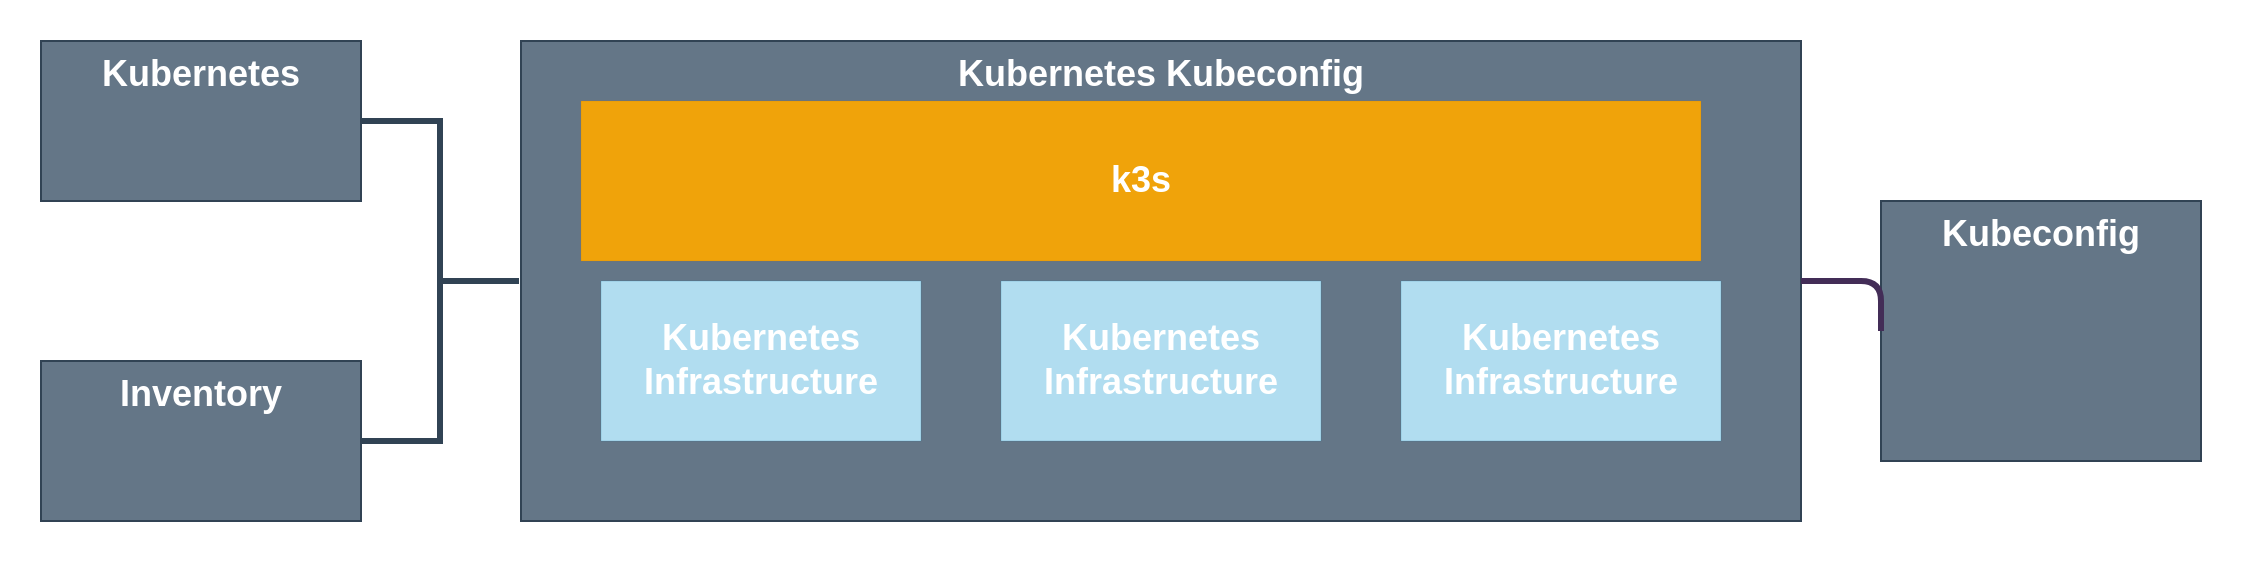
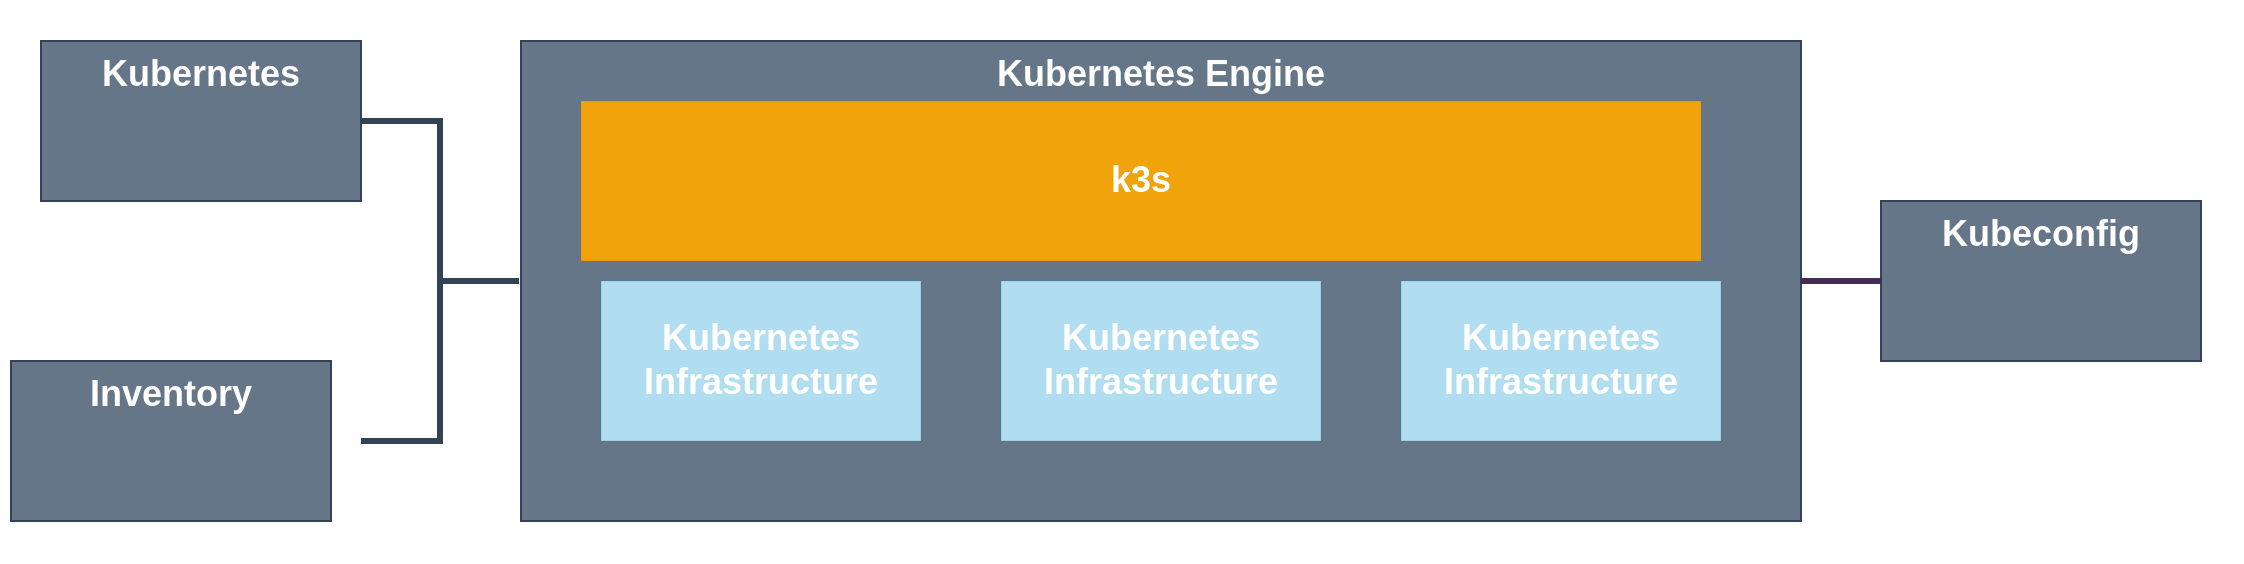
(1162, 77) -> (1162, 77)
(2041, 331) -> (2041, 281)
(201, 441) -> (171, 441)
